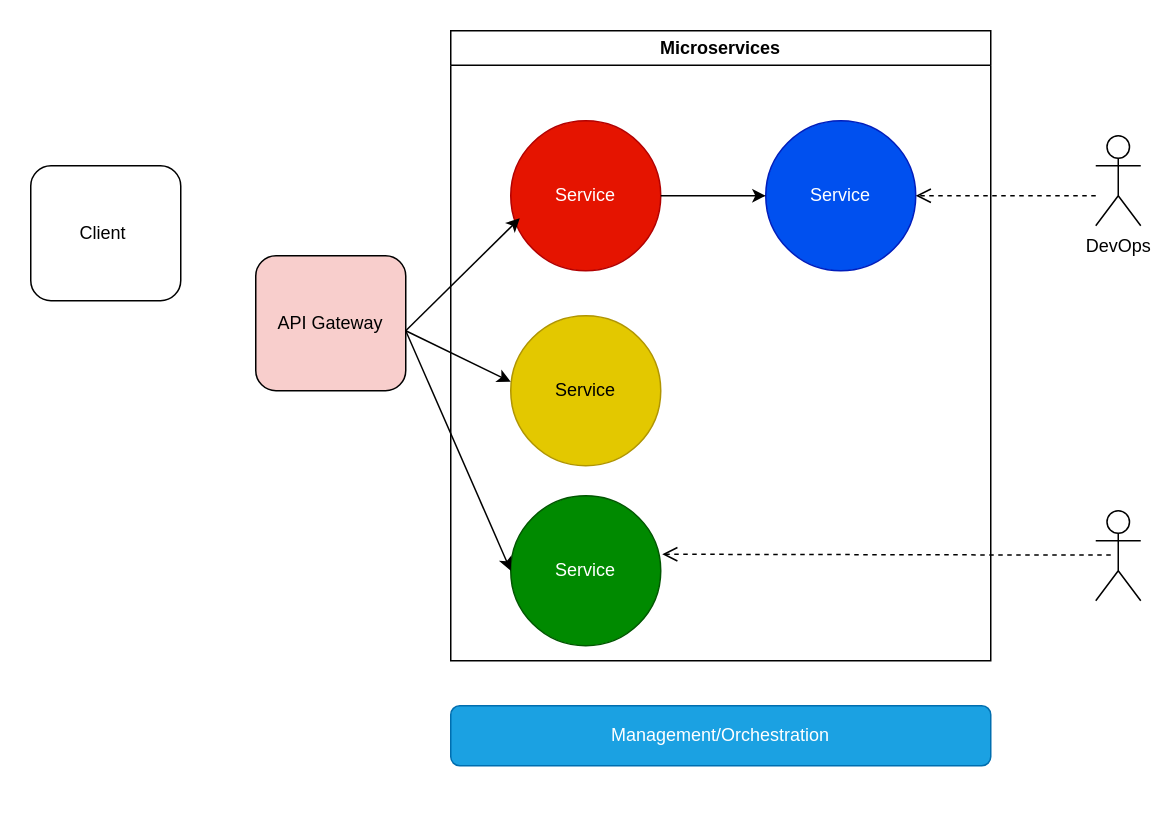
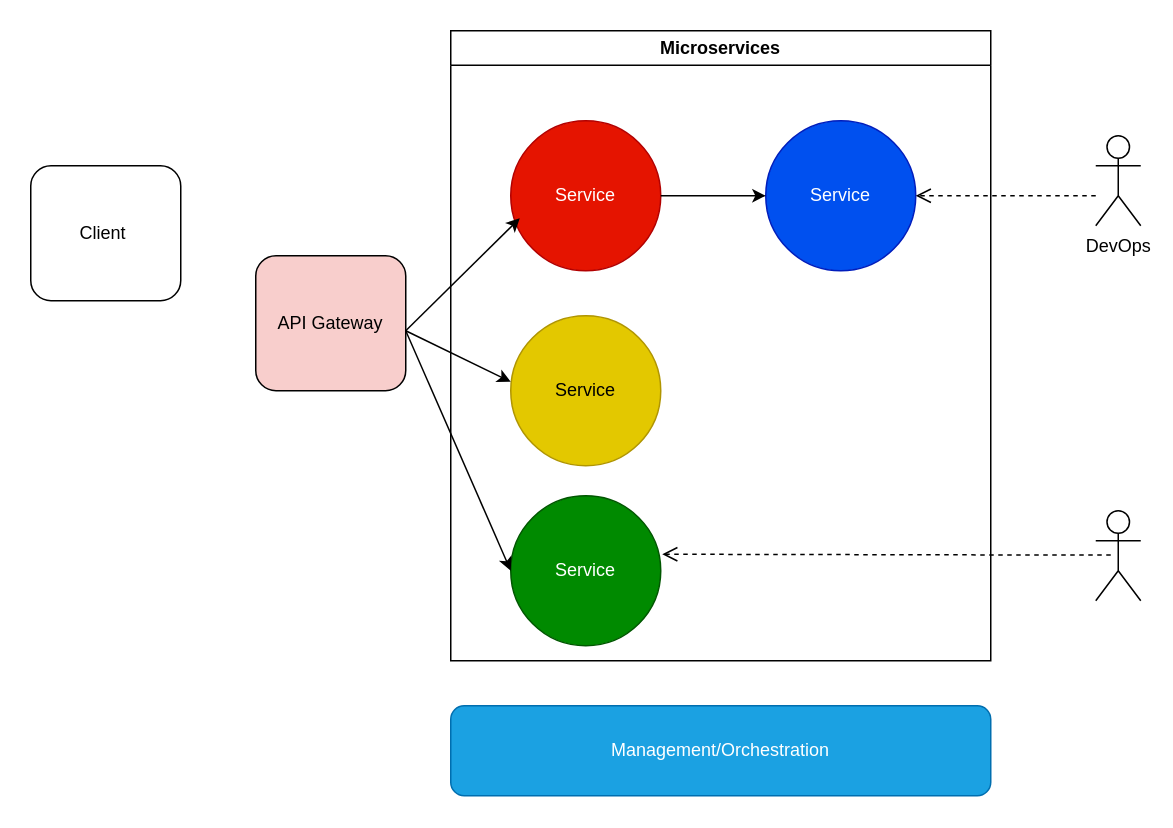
(721, 736) -> (721, 751)
